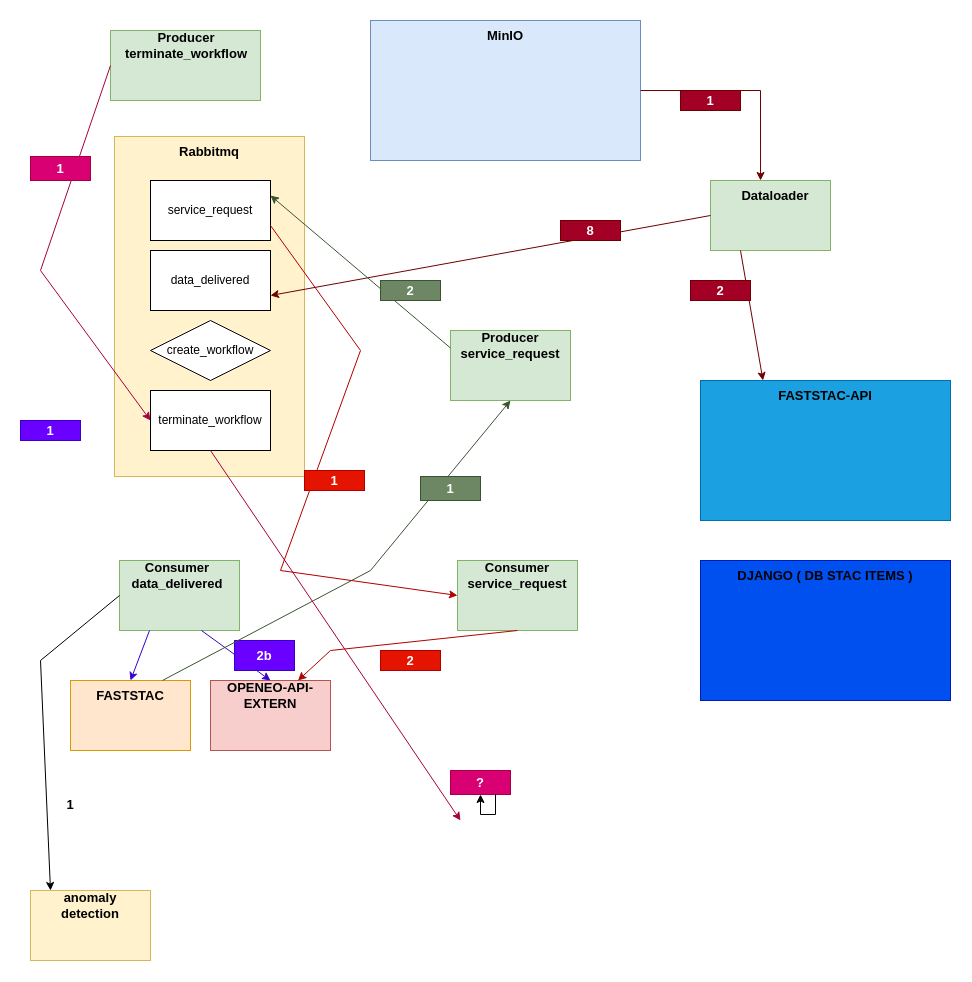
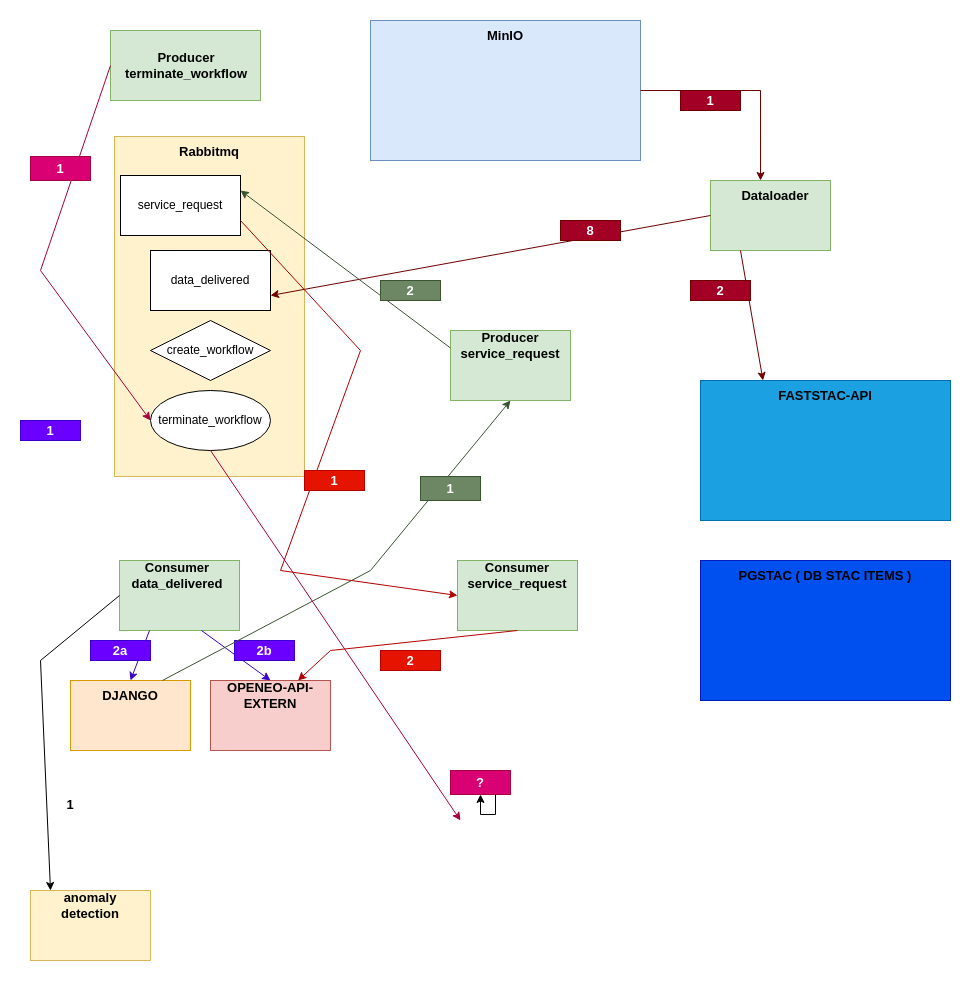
(187, 46) -> (187, 66)
(211, 211) -> (181, 206)
(211, 421) -> (211, 421)
(826, 576) -> (826, 576)
none -> (121, 651)
(265, 656) -> (265, 651)
(131, 696) -> (131, 696)
